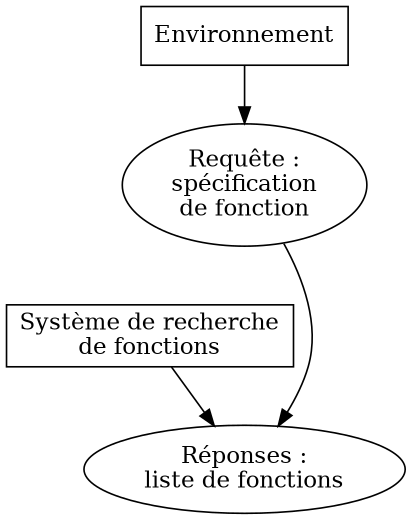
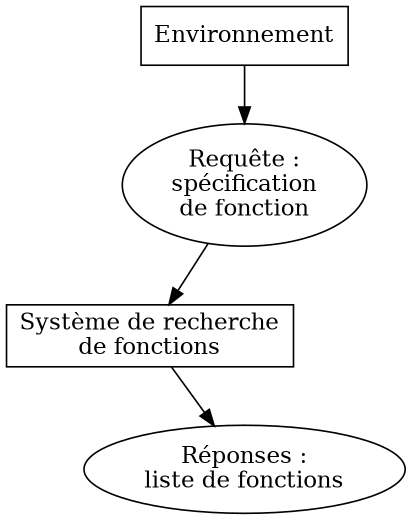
(312, 328) -> (193, 267)
